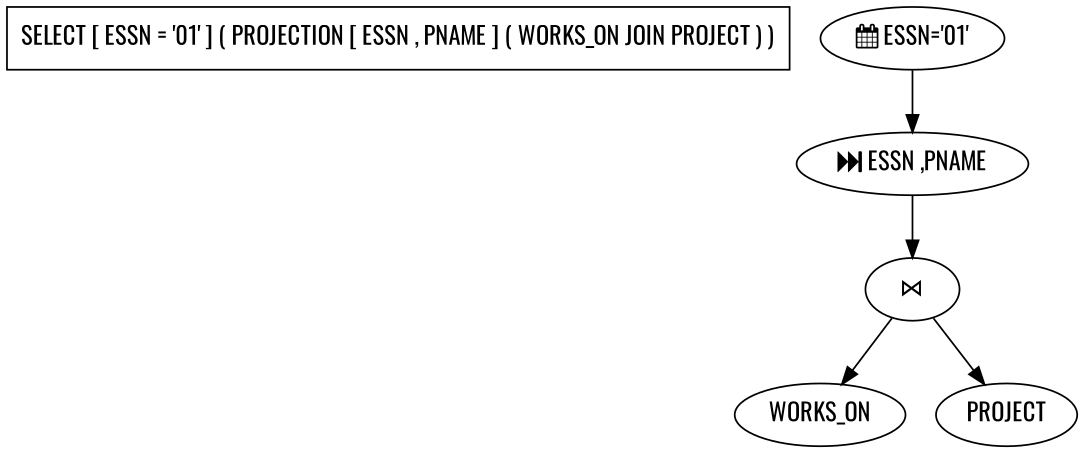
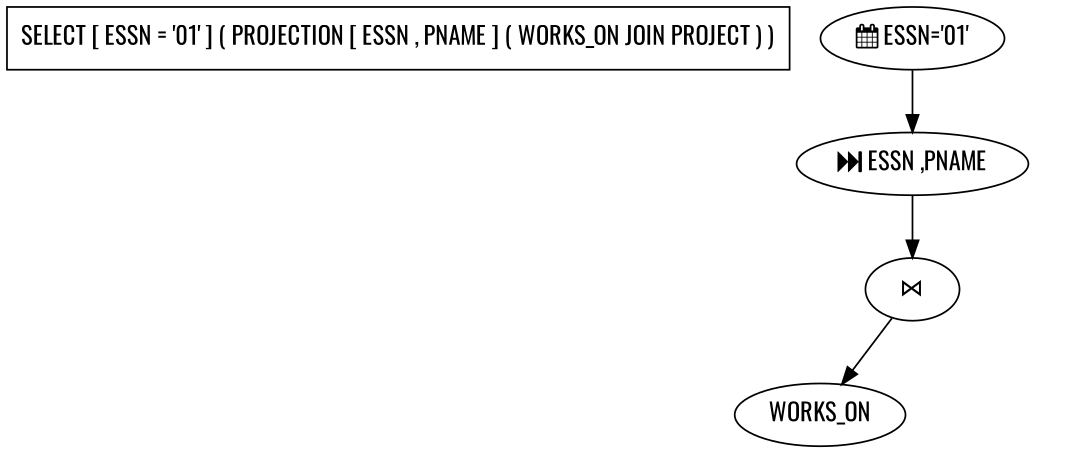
(1007, 415) -> none
